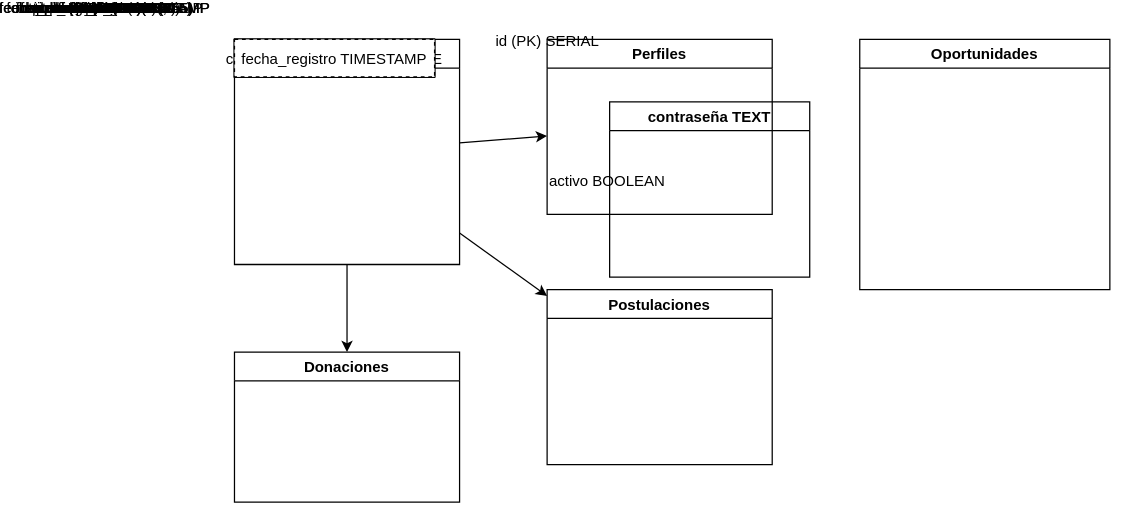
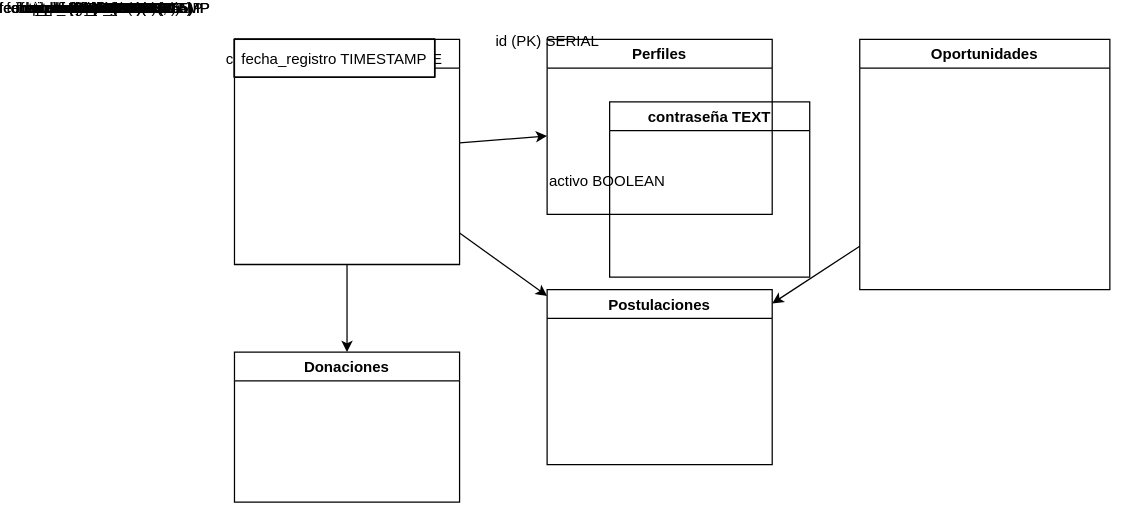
(334, 58) -> (334, 58)
none -> (818, 273)
